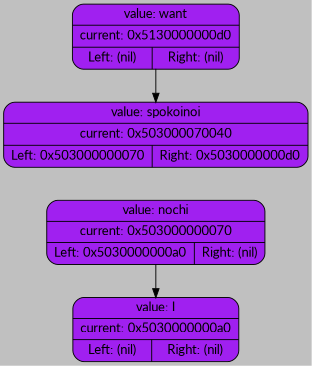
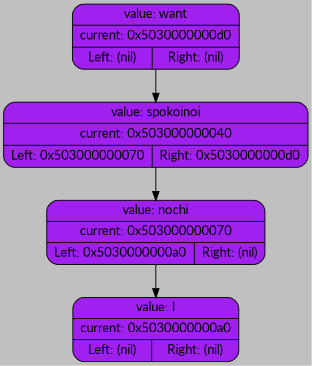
(156, 36) -> (156, 36)
(156, 134) -> (156, 134)
none -> (156, 179)
